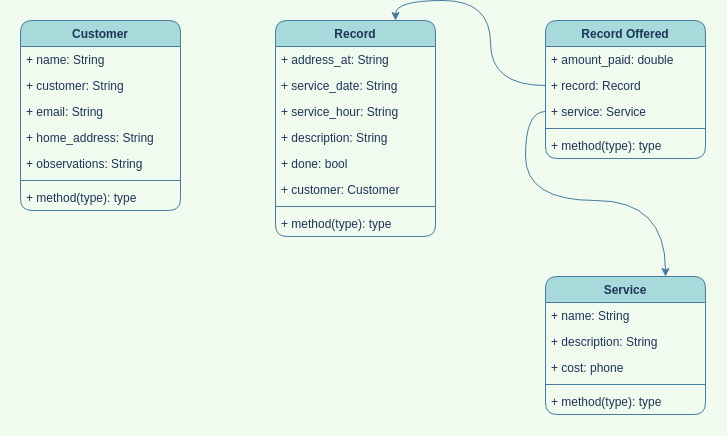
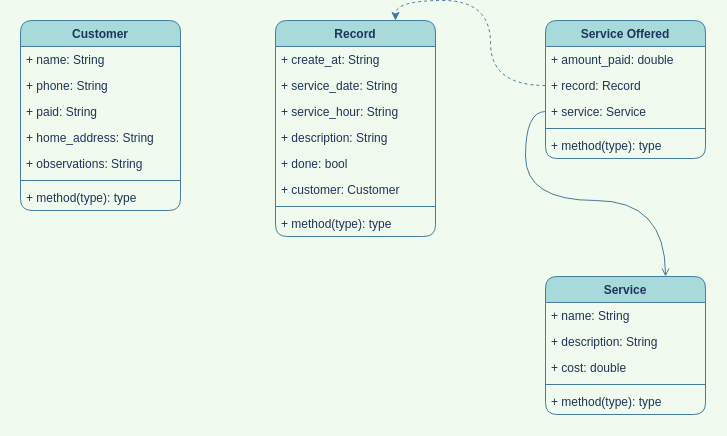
(485, 19) -> (485, 19)
(625, 34) -> (625, 34)
(342, 60) -> (339, 60)
(80, 86) -> (70, 86)
(67, 112) -> (65, 112)
(665, 268) -> (665, 270)
(590, 368) -> (592, 368)
